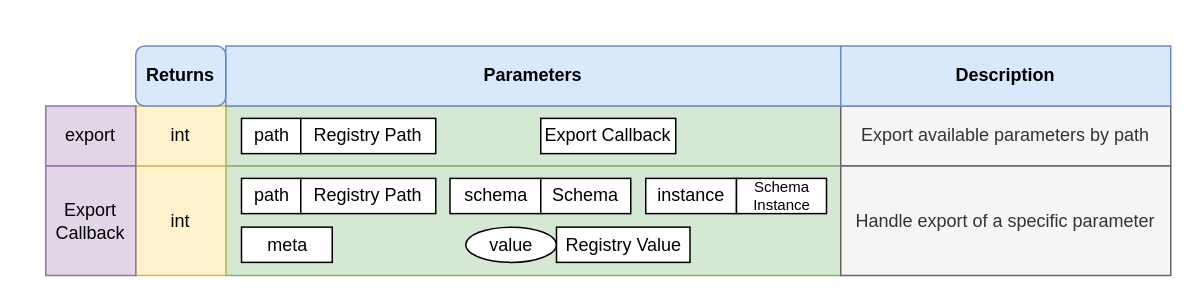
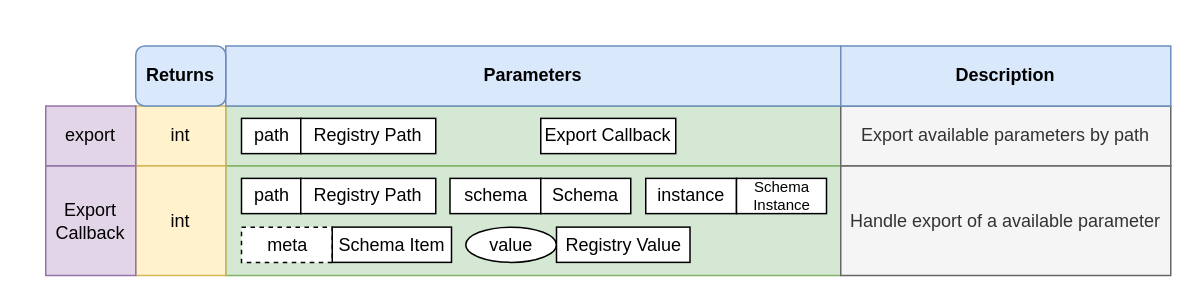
(1006, 221) -> (1006, 221)
(287, 245) -> (287, 245)
none -> (392, 245)
